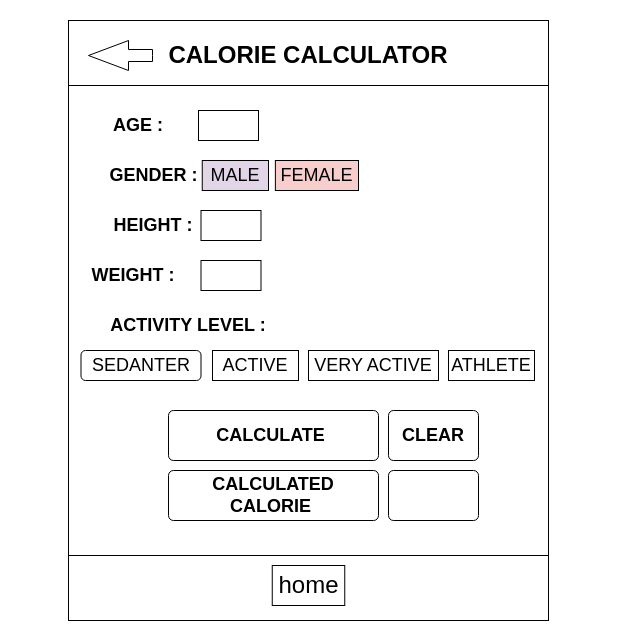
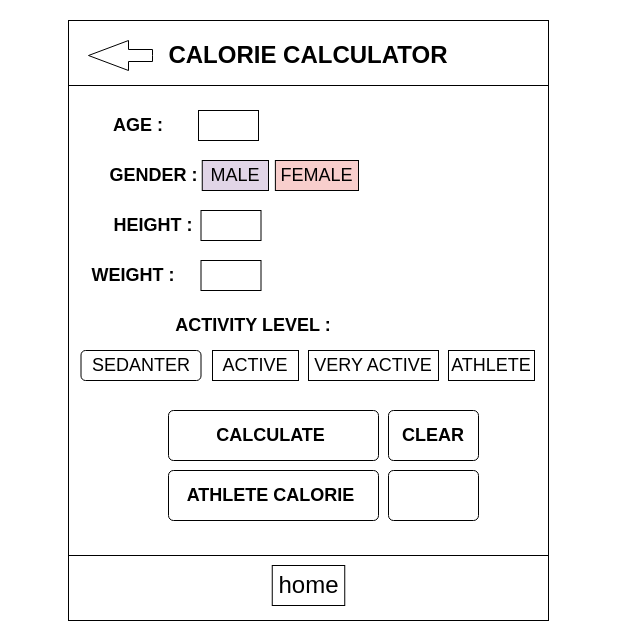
(189, 326) -> (254, 326)
(274, 496) -> (274, 496)
